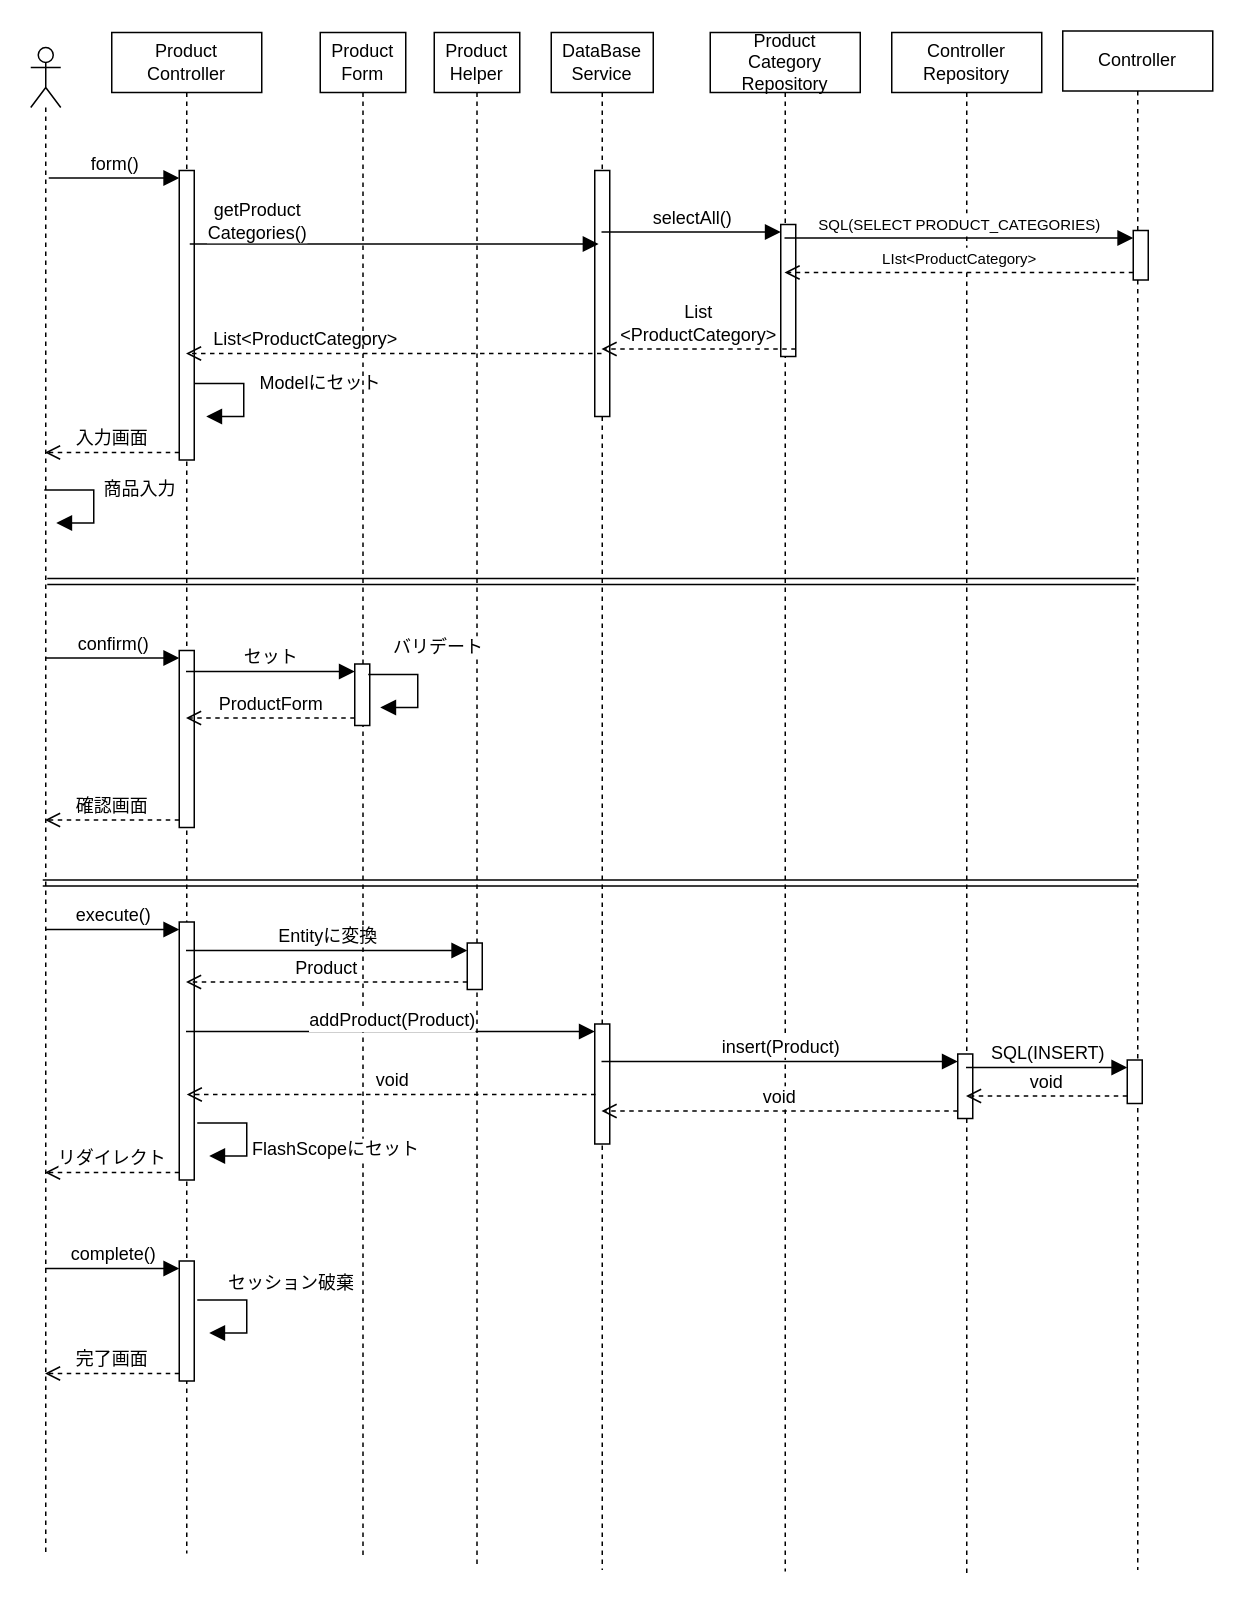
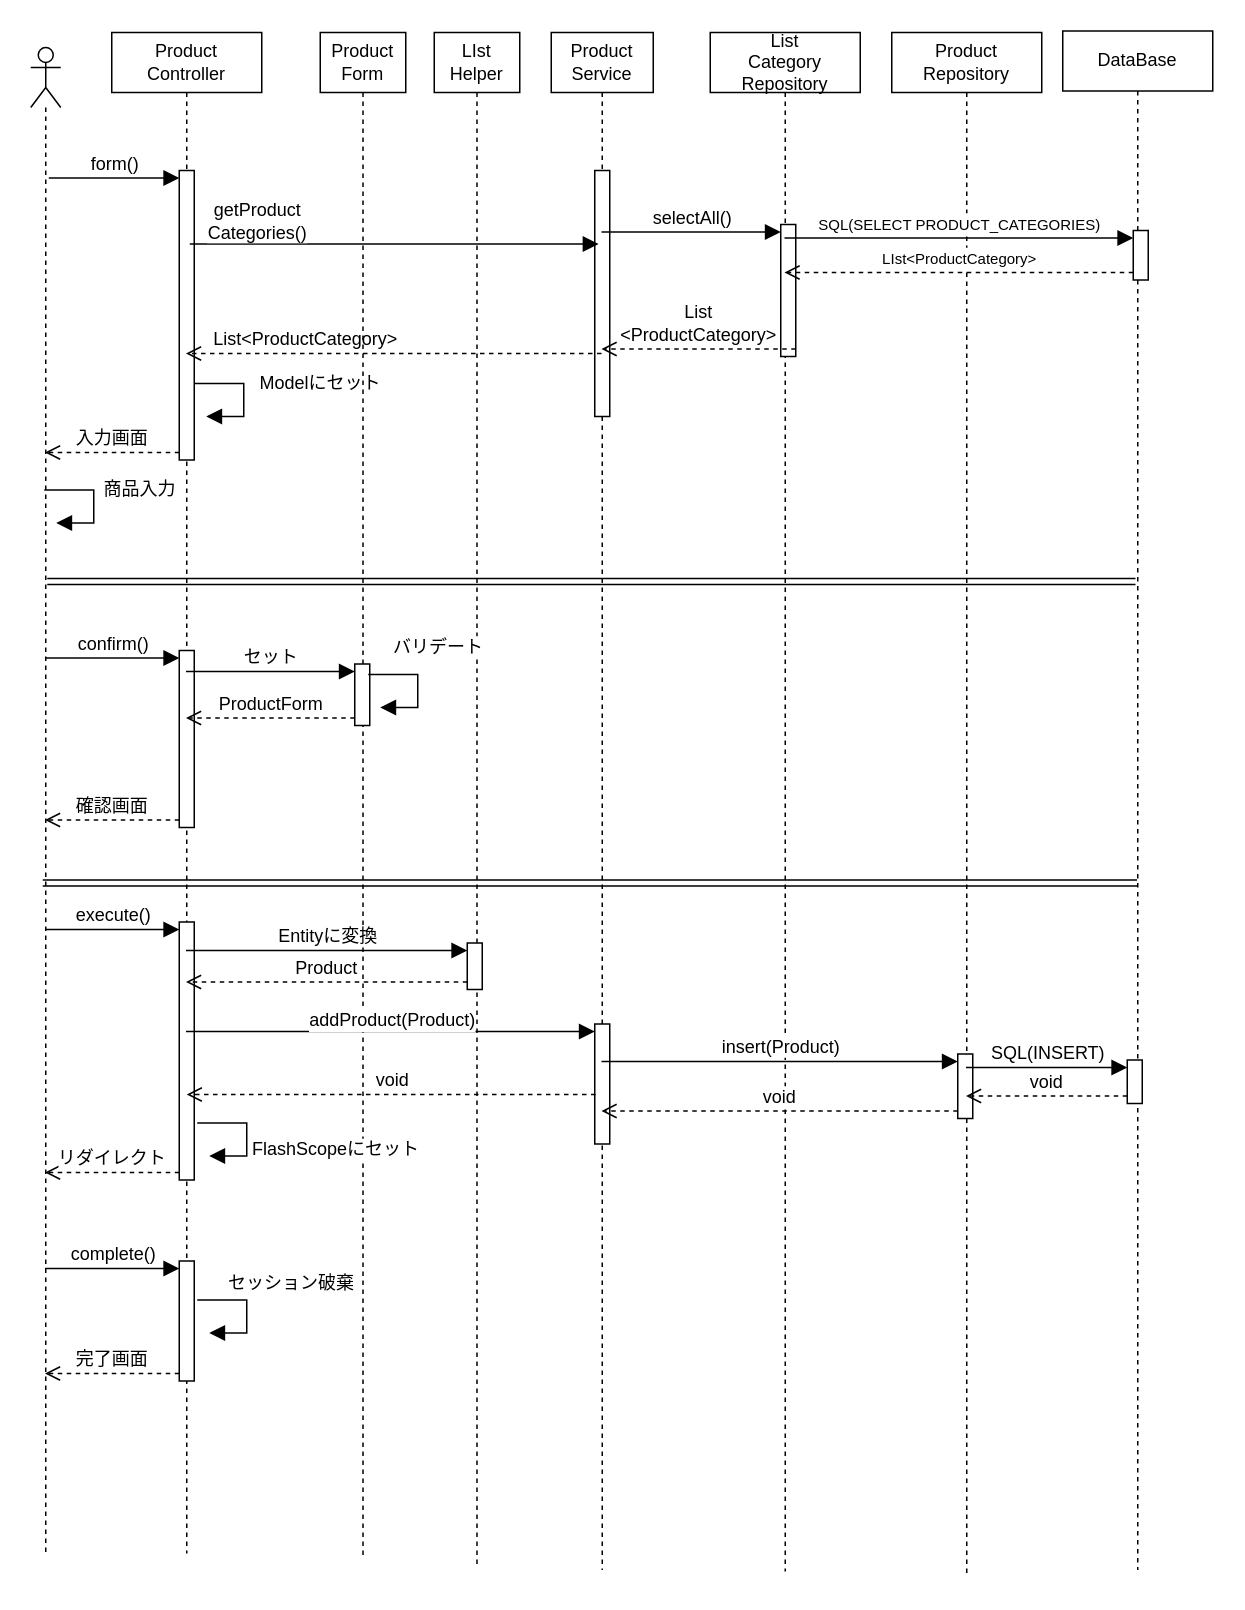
(1138, 61) -> (1138, 61)
(477, 62) -> (477, 62)
(602, 62) -> (602, 62)
(785, 62) -> (785, 62)
(967, 62) -> (967, 62)
